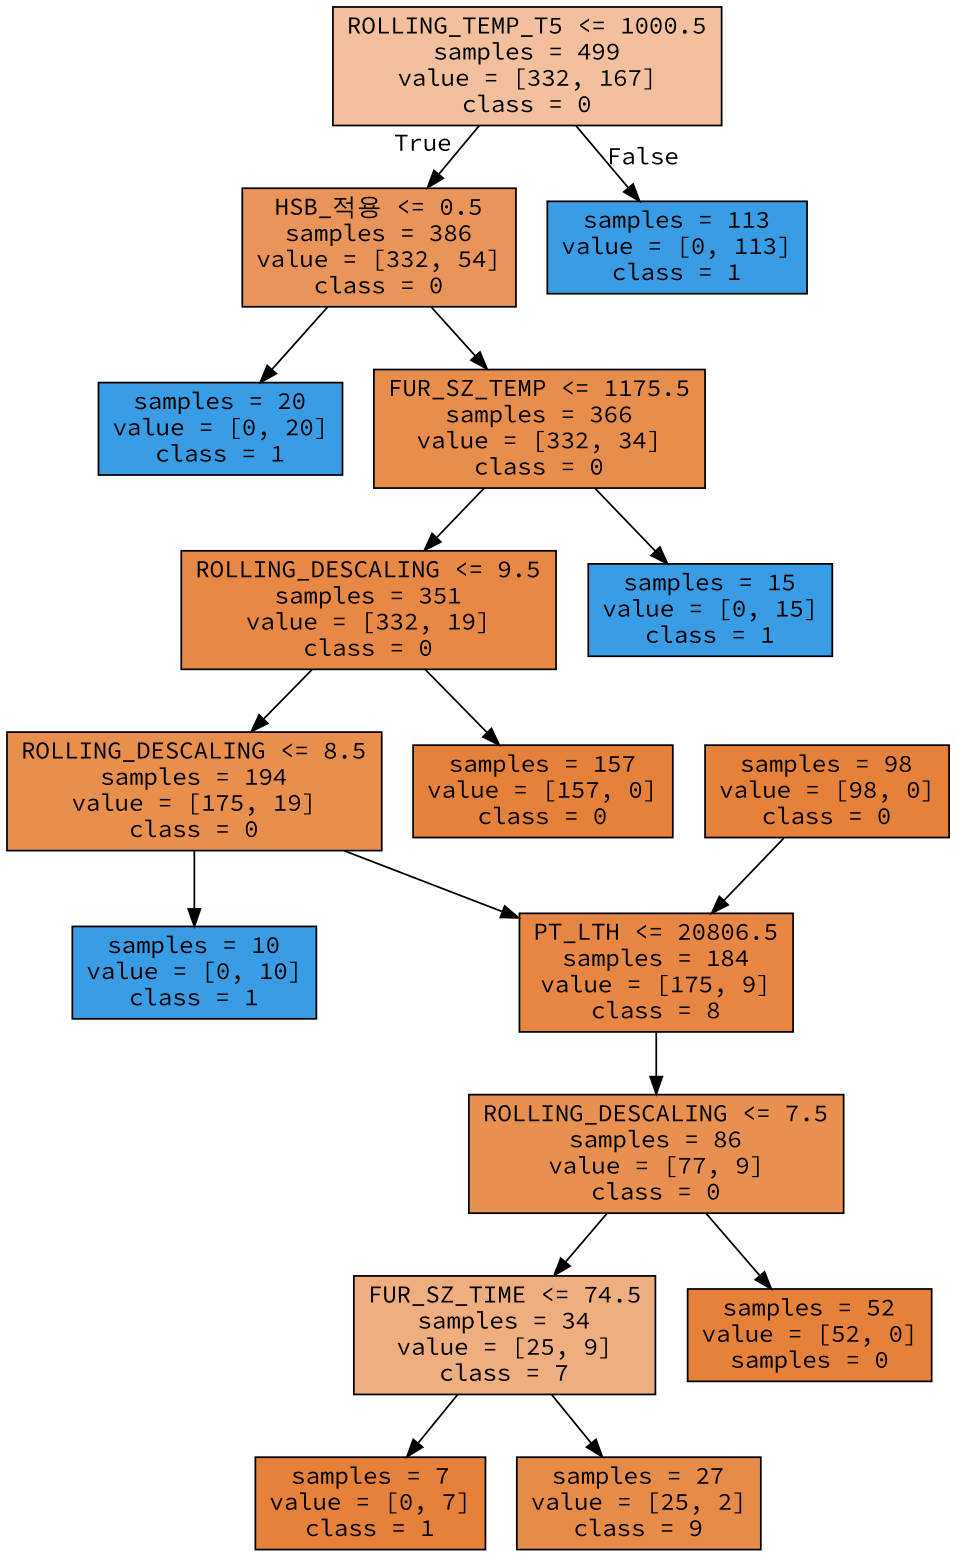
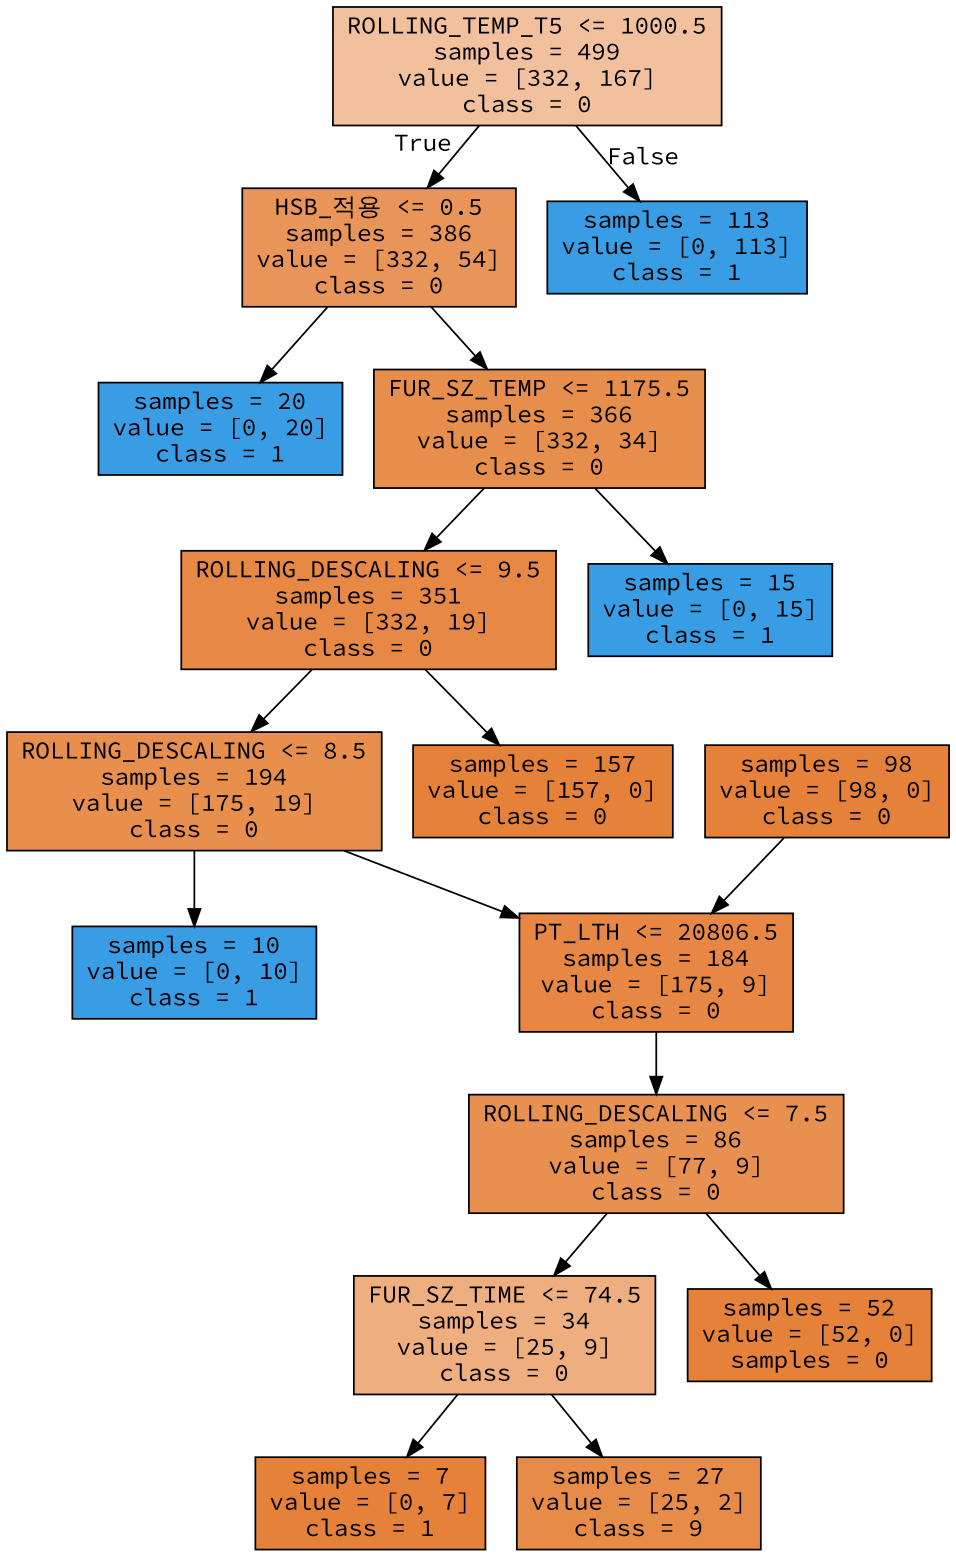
(656, 973) -> (656, 973)
(505, 1335) -> (505, 1335)
